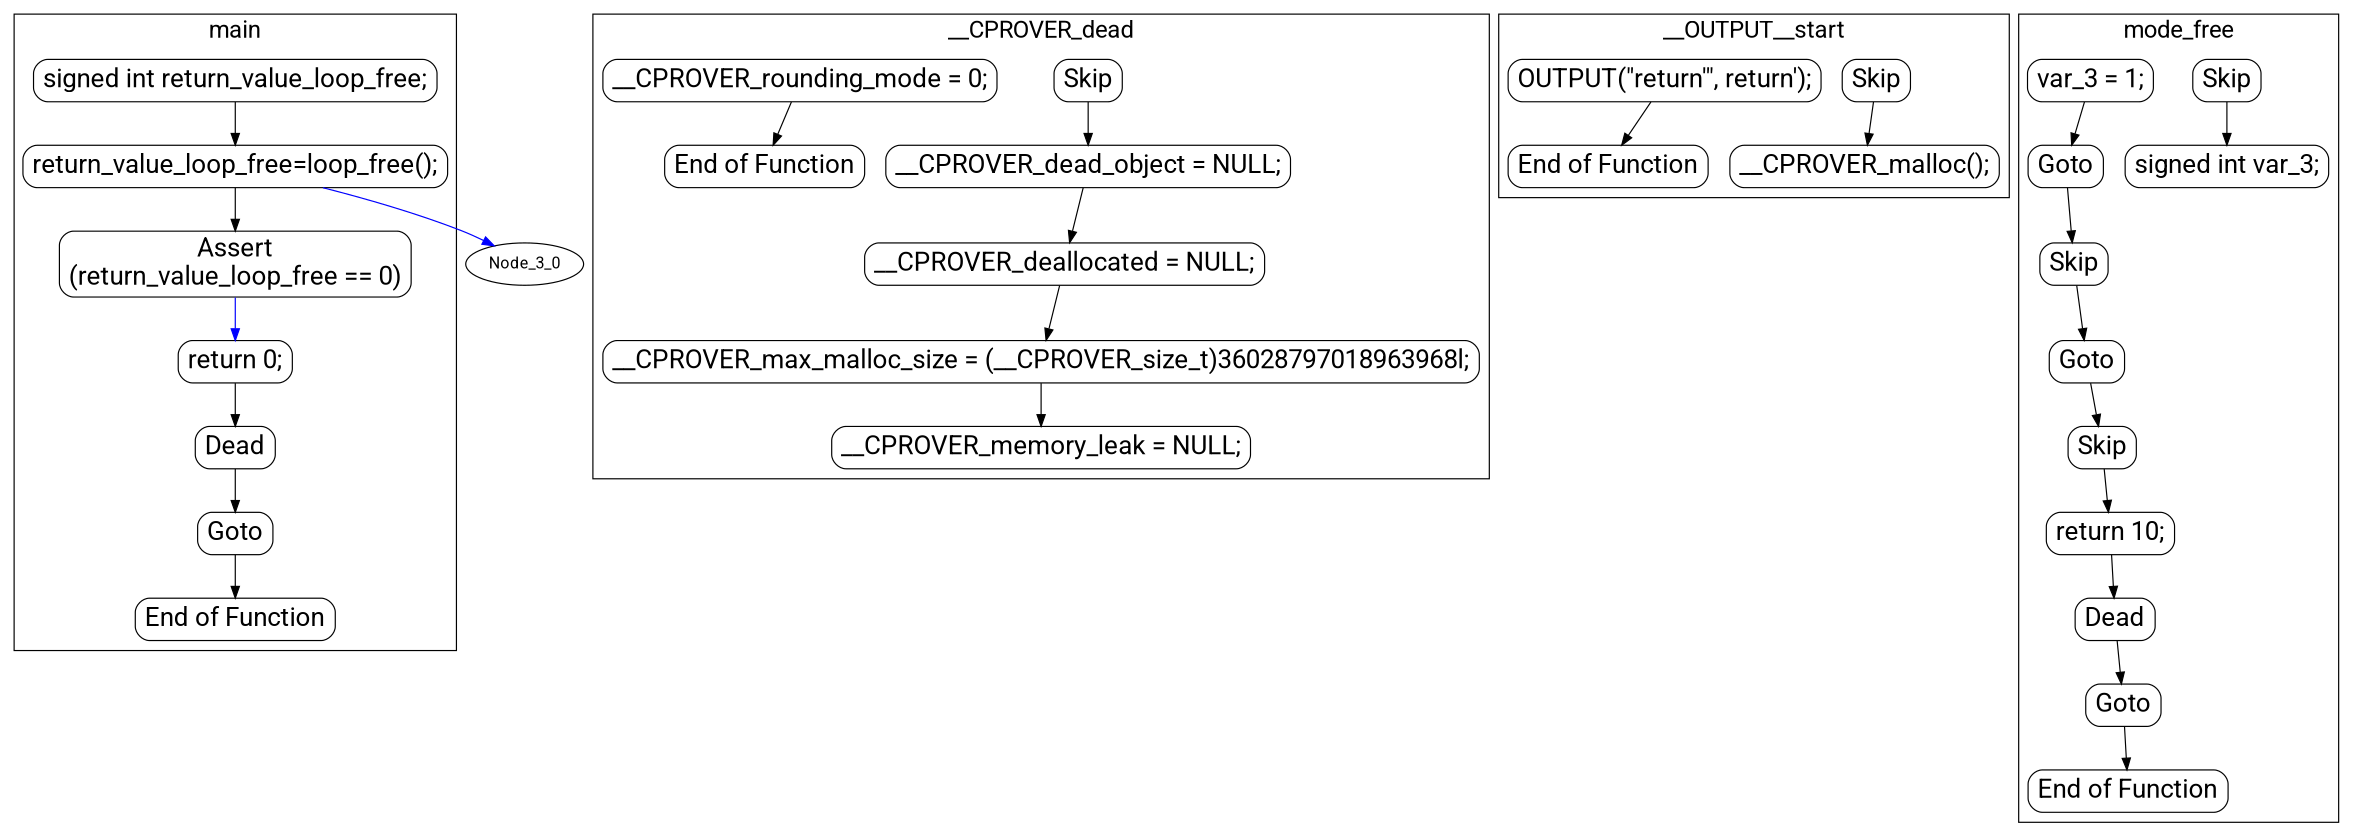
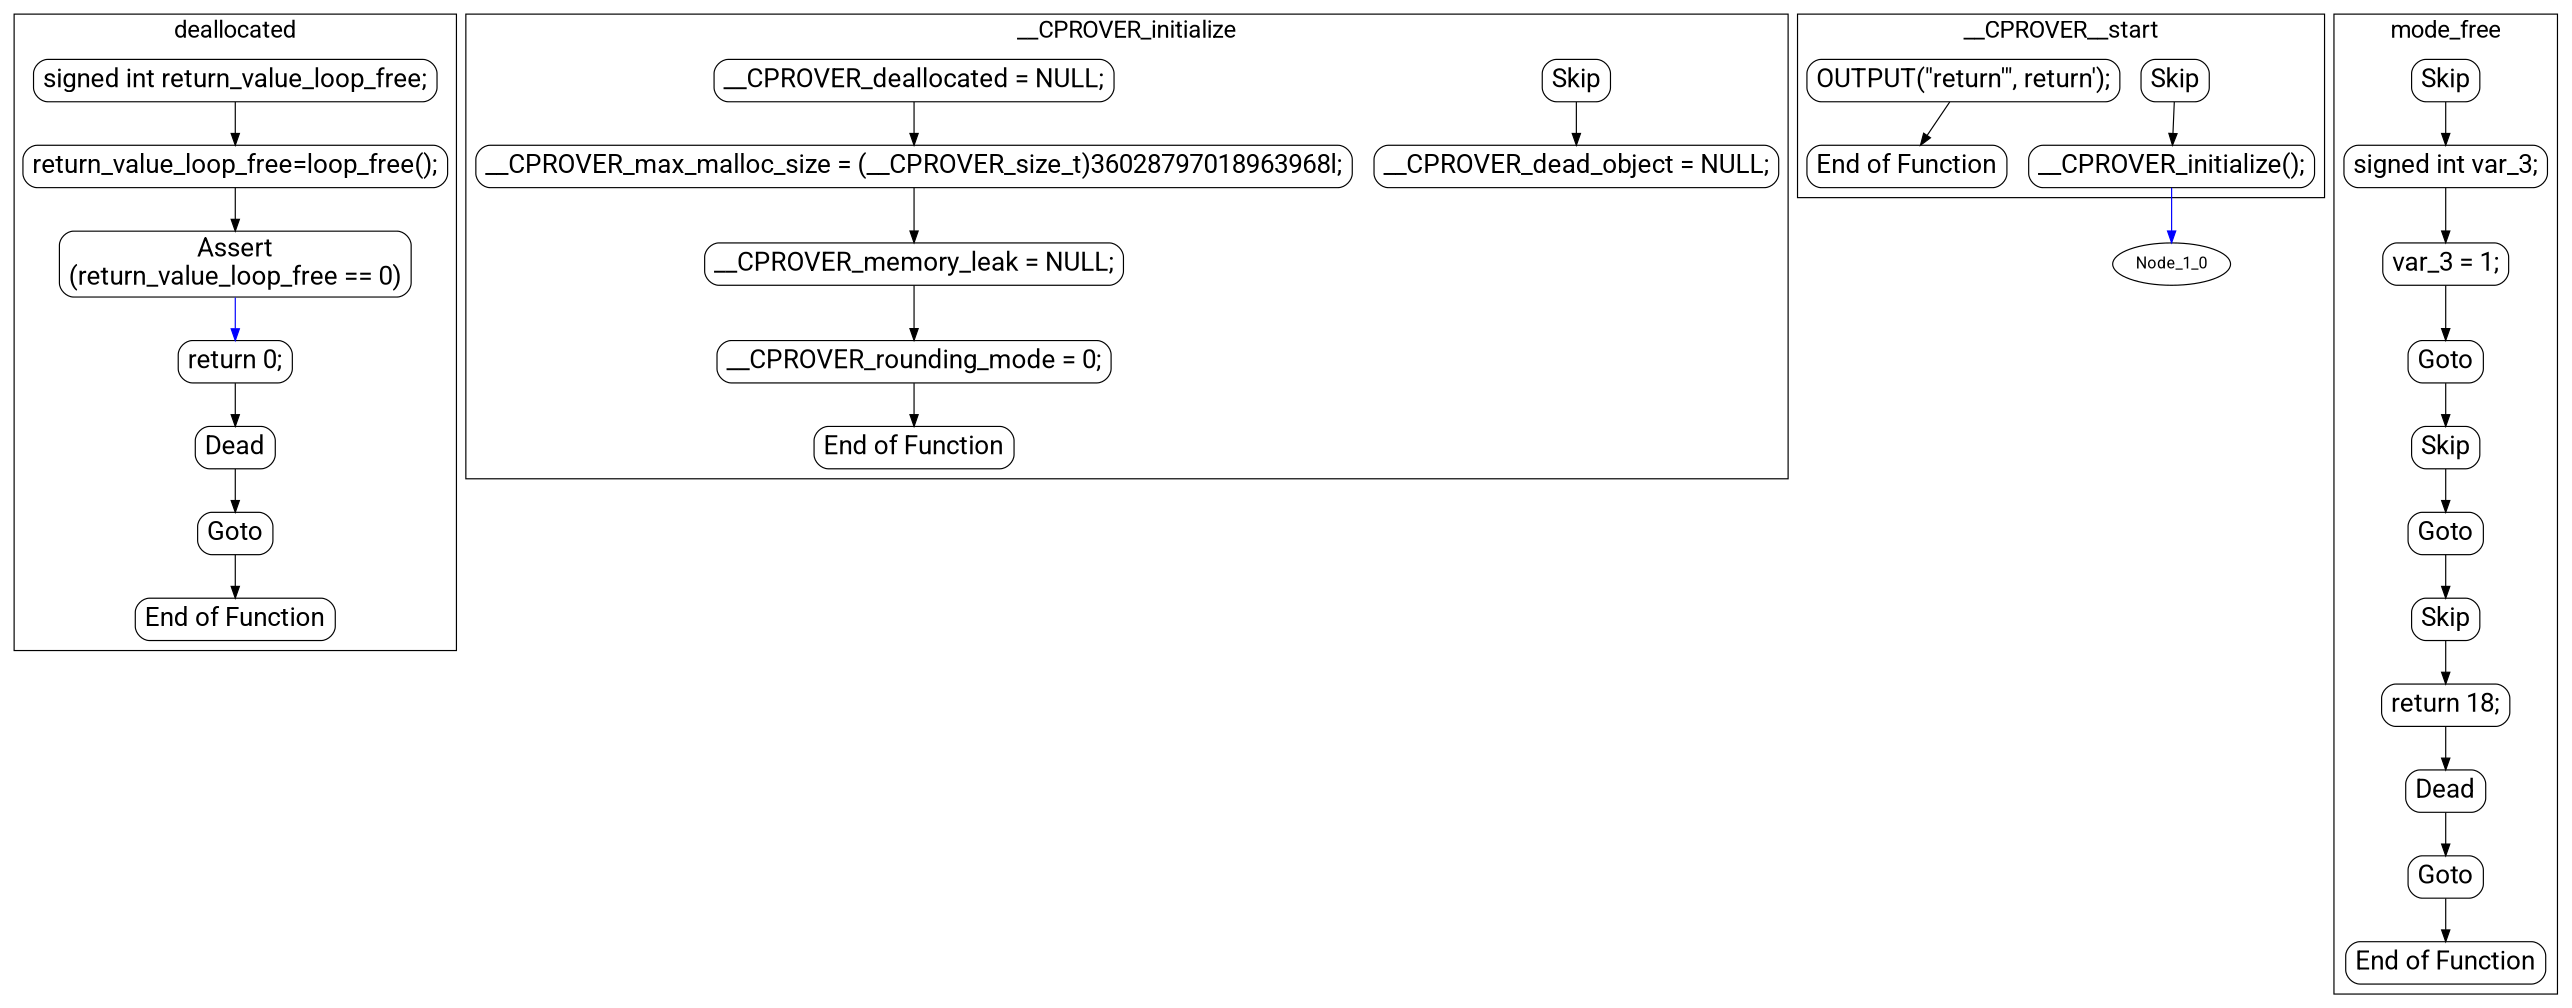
(235, 32) -> (235, 32)
(1041, 32) -> (1127, 32)
(1754, 32) -> (2061, 32)
(1865, 166) -> (2172, 166)
(1078, 209) -> none
none -> (2446, 209)
(525, 264) -> none
none -> (2172, 264)
none -> (914, 307)
(2110, 533) -> (2446, 705)
